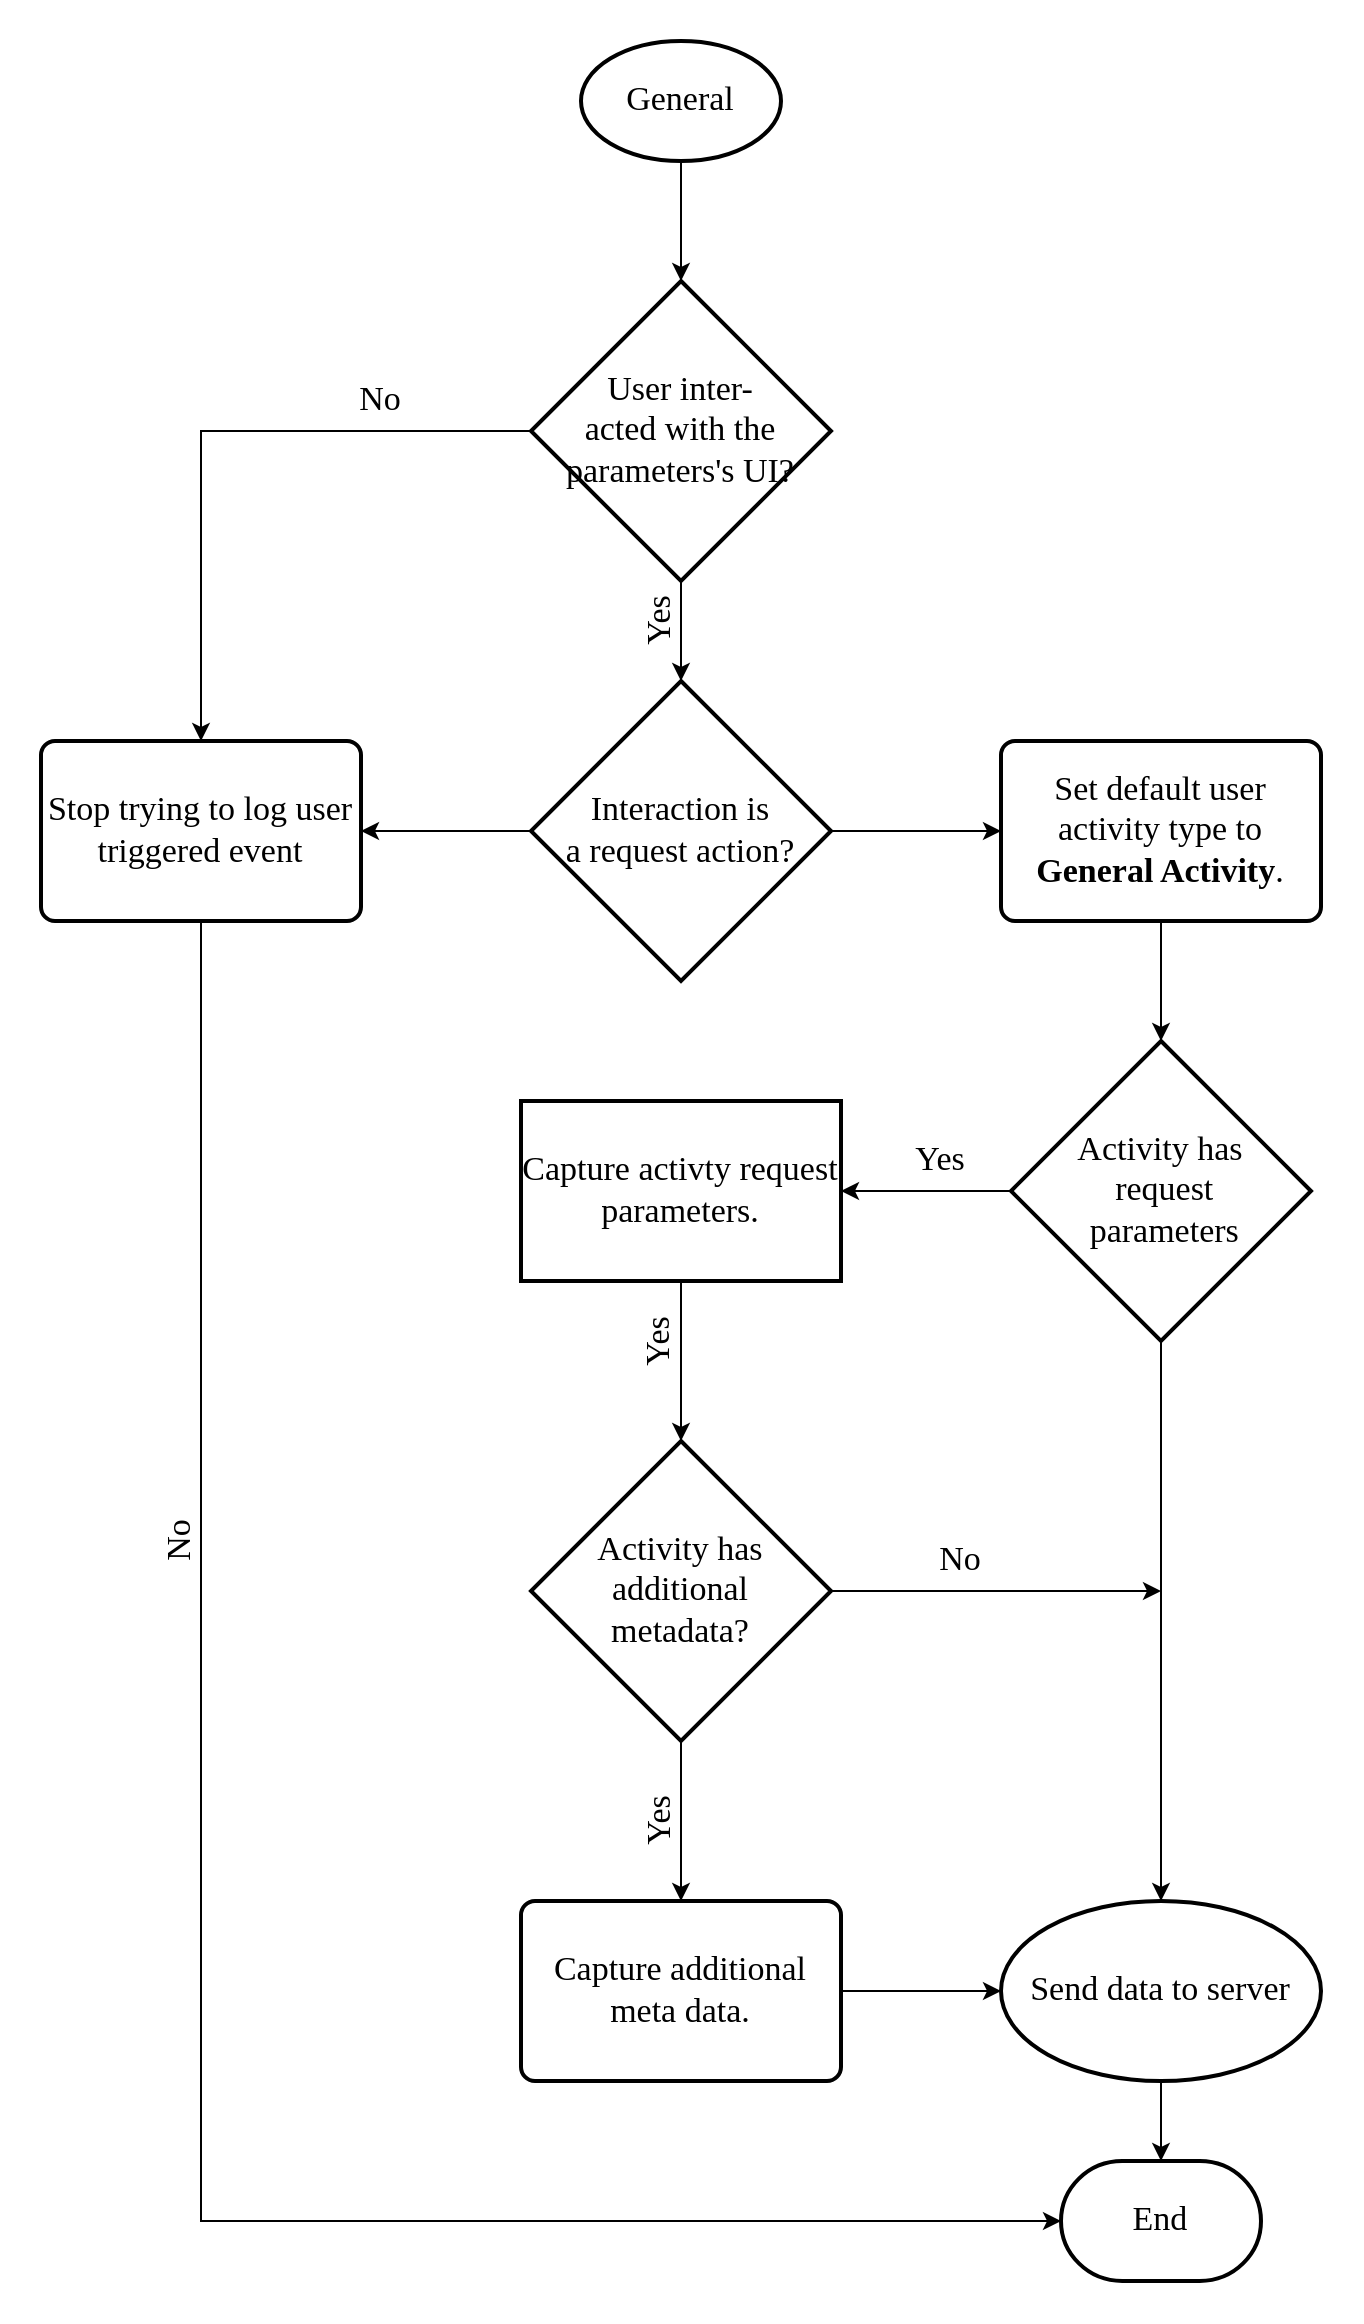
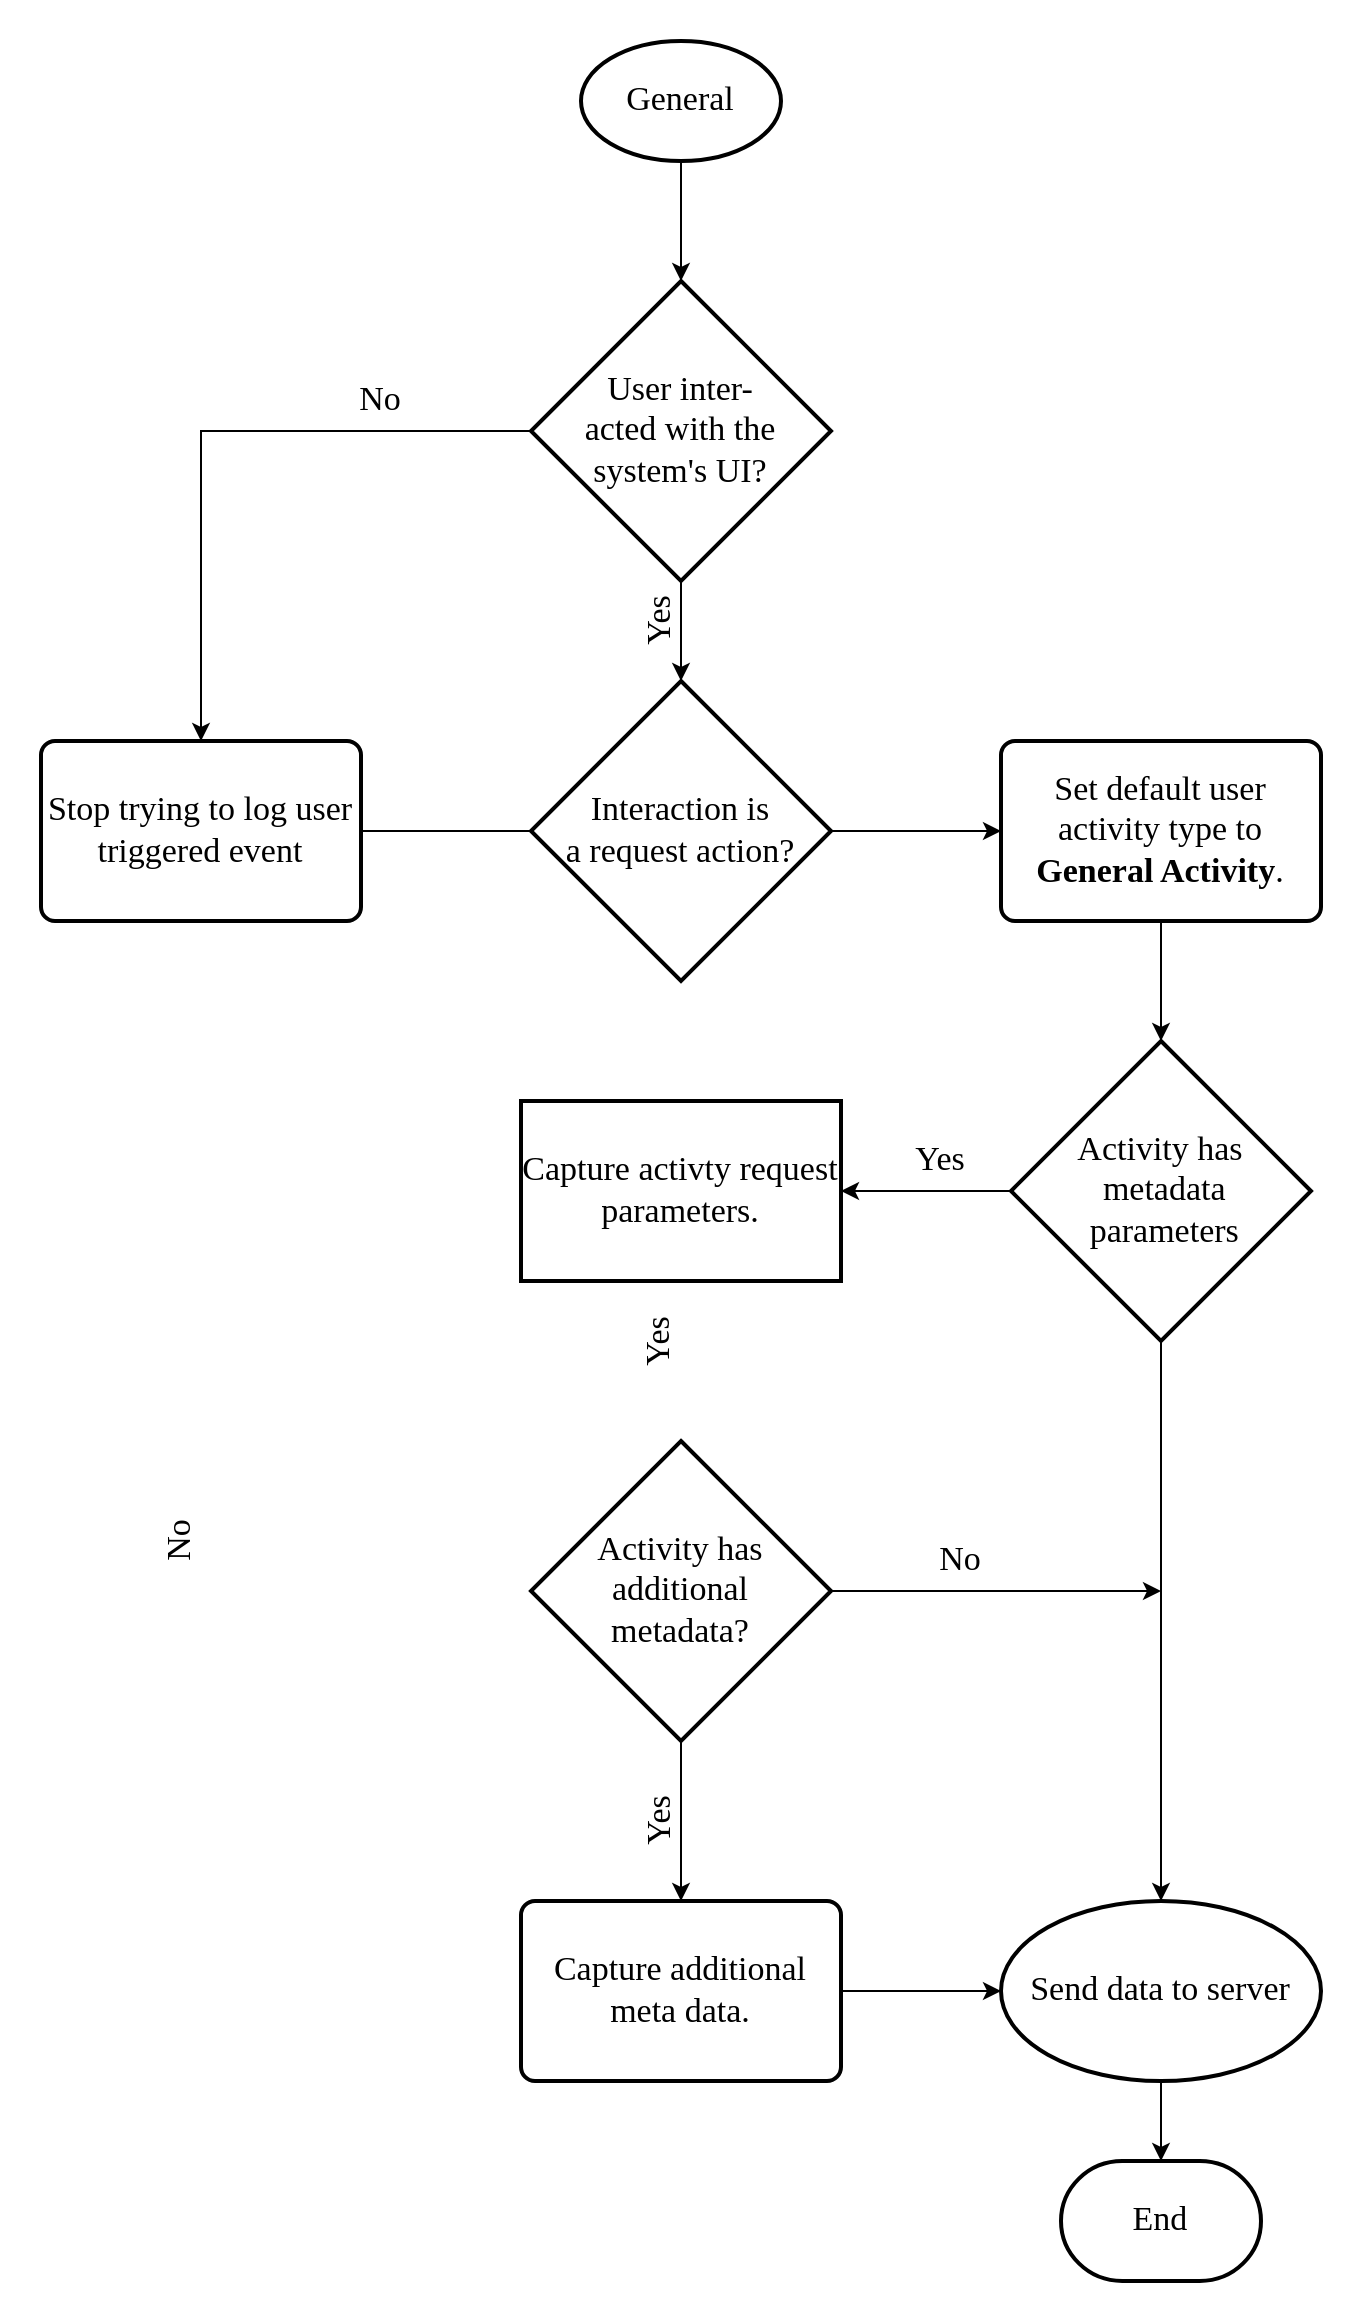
(681, 431) -> (681, 431)
(376, 831) -> (370, 831)
(1161, 1191) -> (1161, 1191)
(681, 1354) -> none
(201, 1994) -> none
